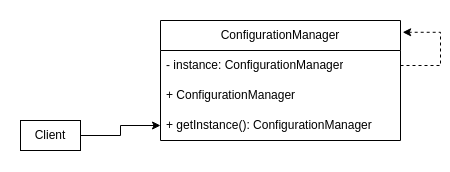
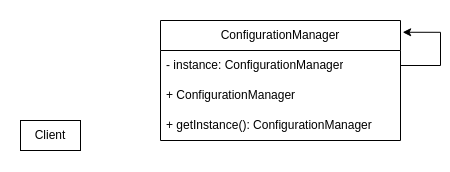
(441, 53) -> (441, 53)
(121, 135) -> none
